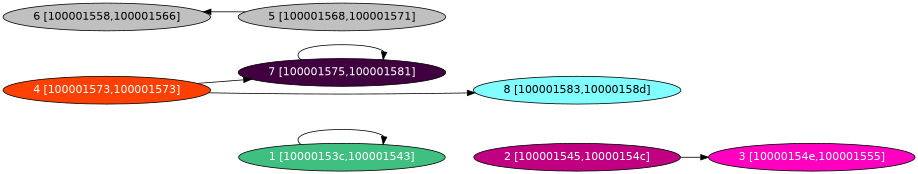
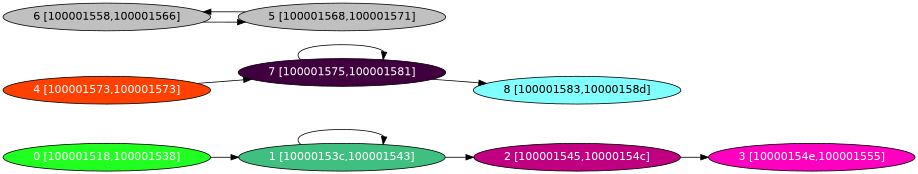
none -> (220, 22)
(338, 94) -> (456, 81)
none -> (107, 157)
none -> (456, 157)
